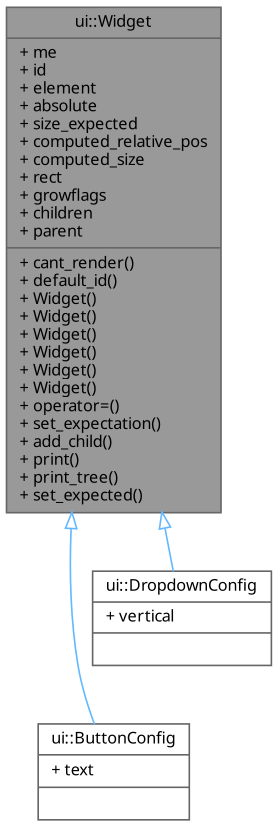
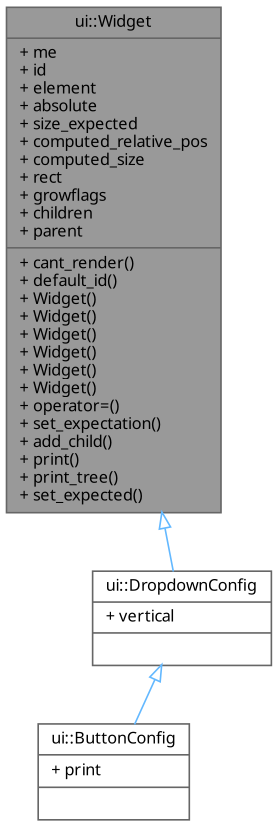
(73, 628) -> (145, 702)
(73, 770) -> (76, 770)
